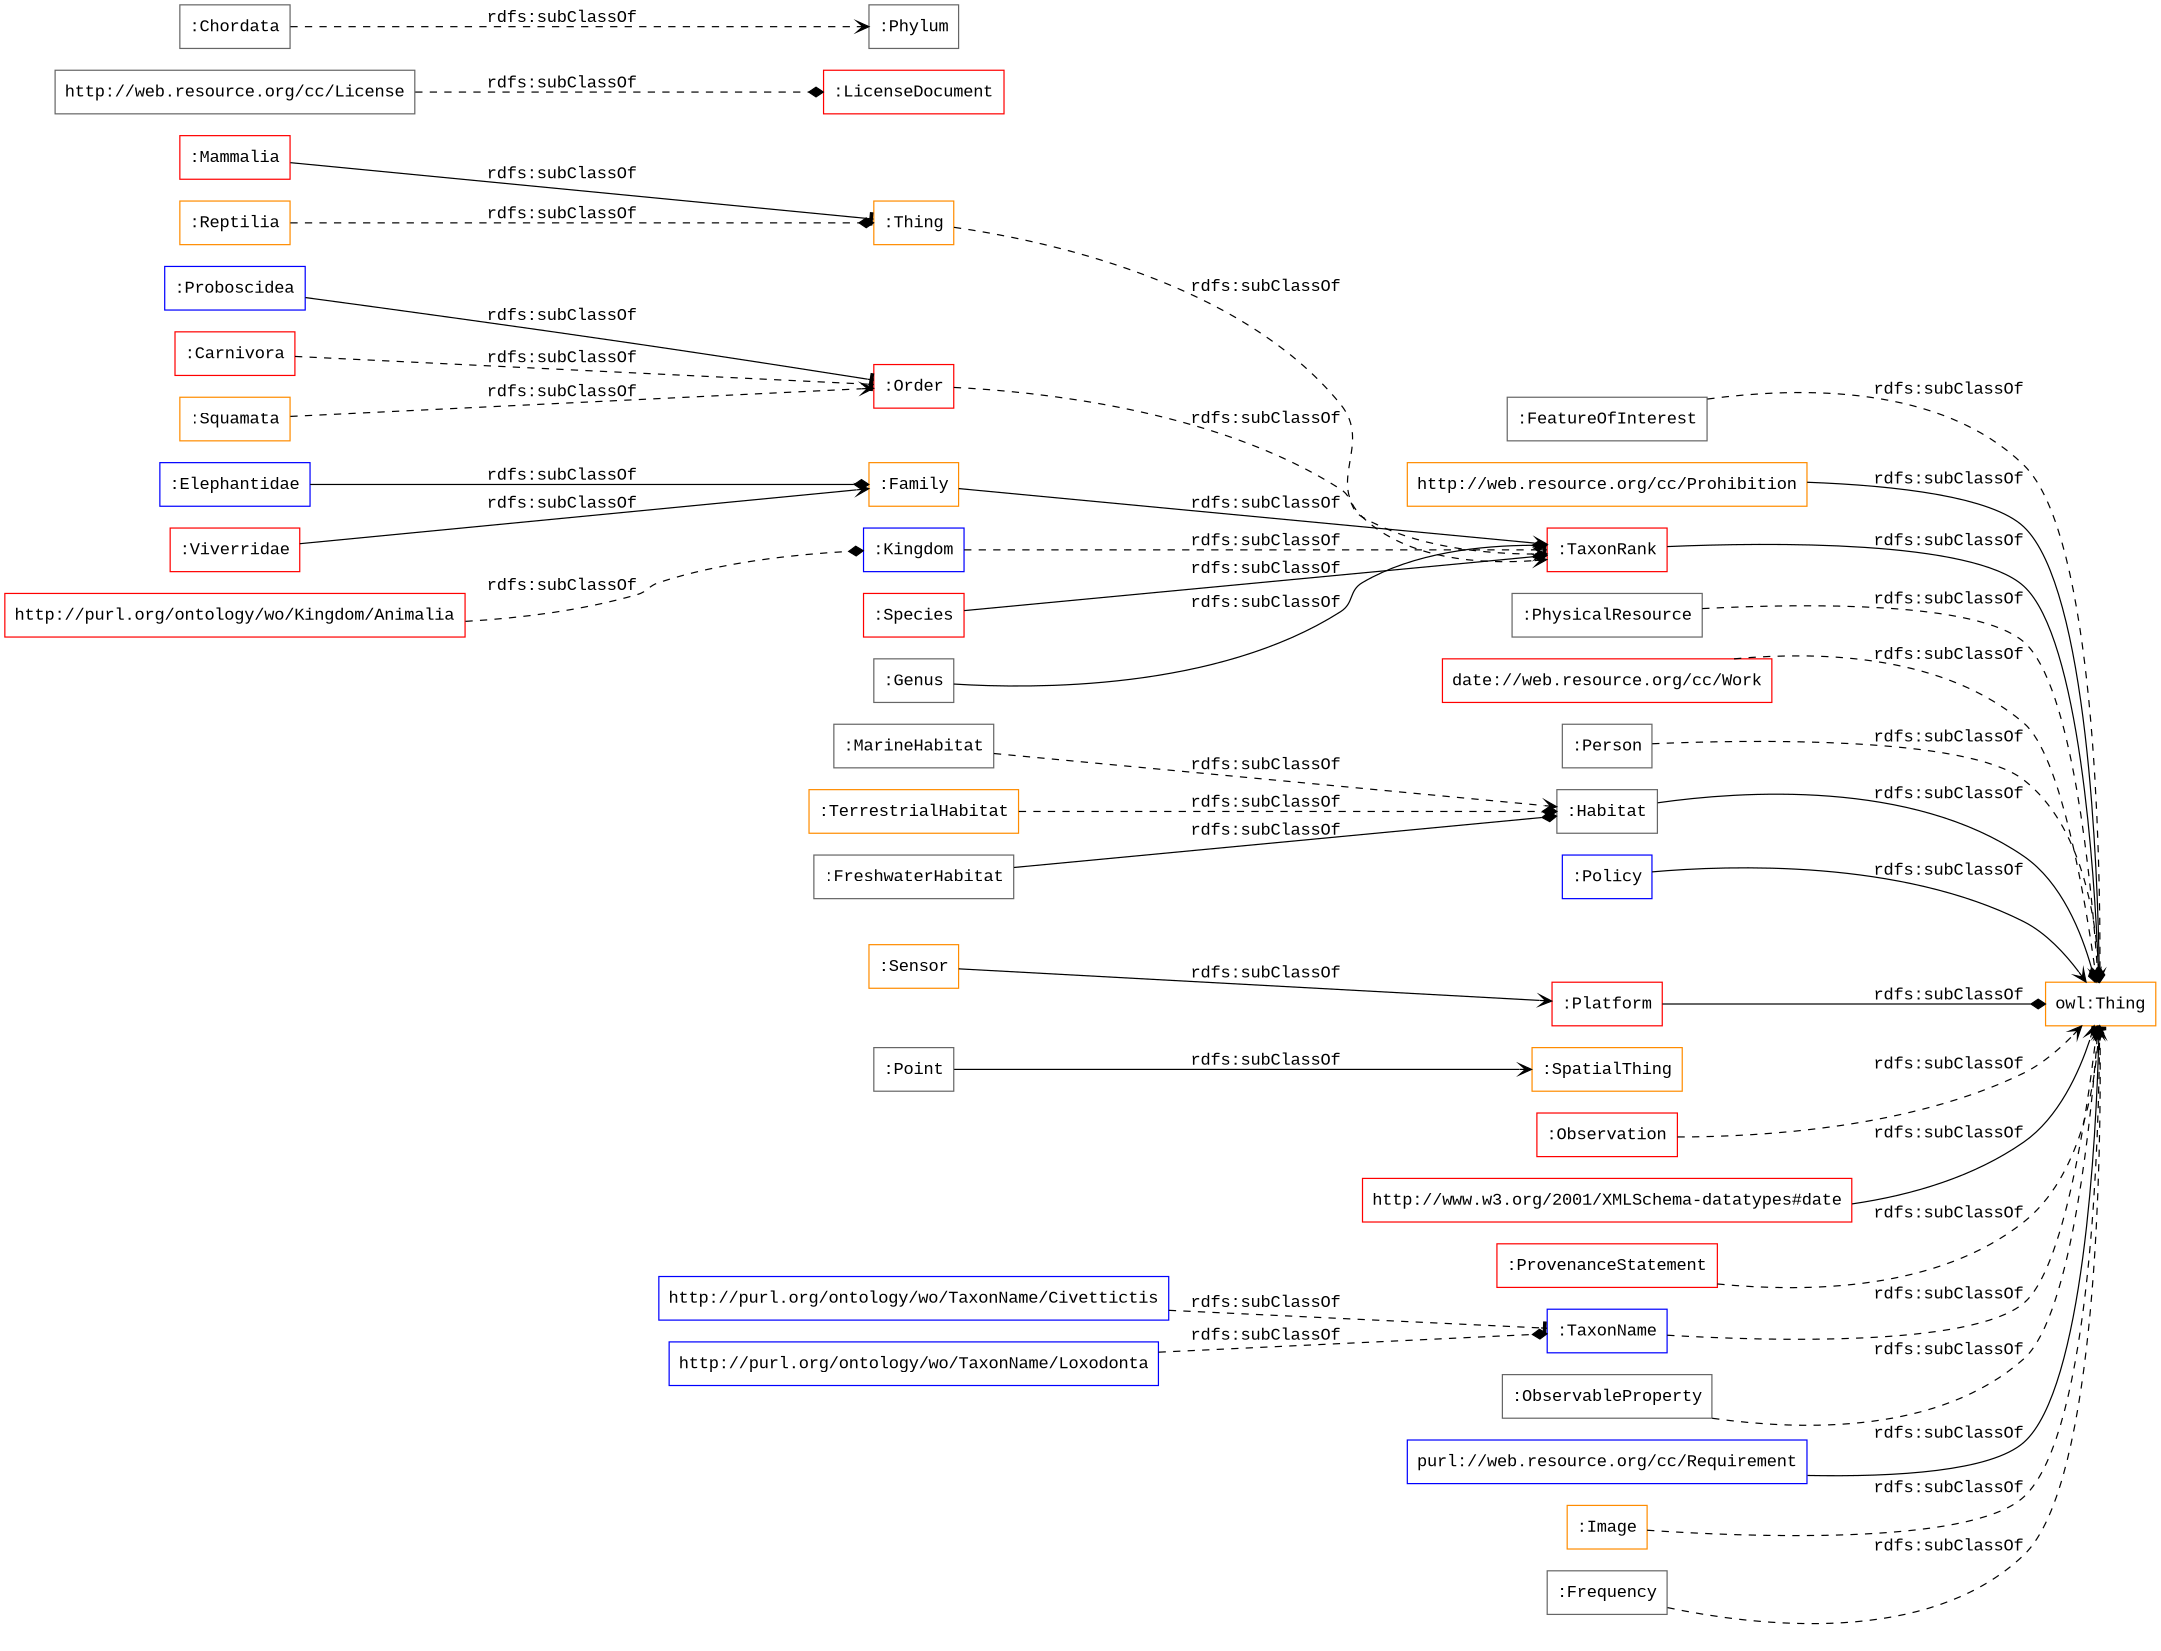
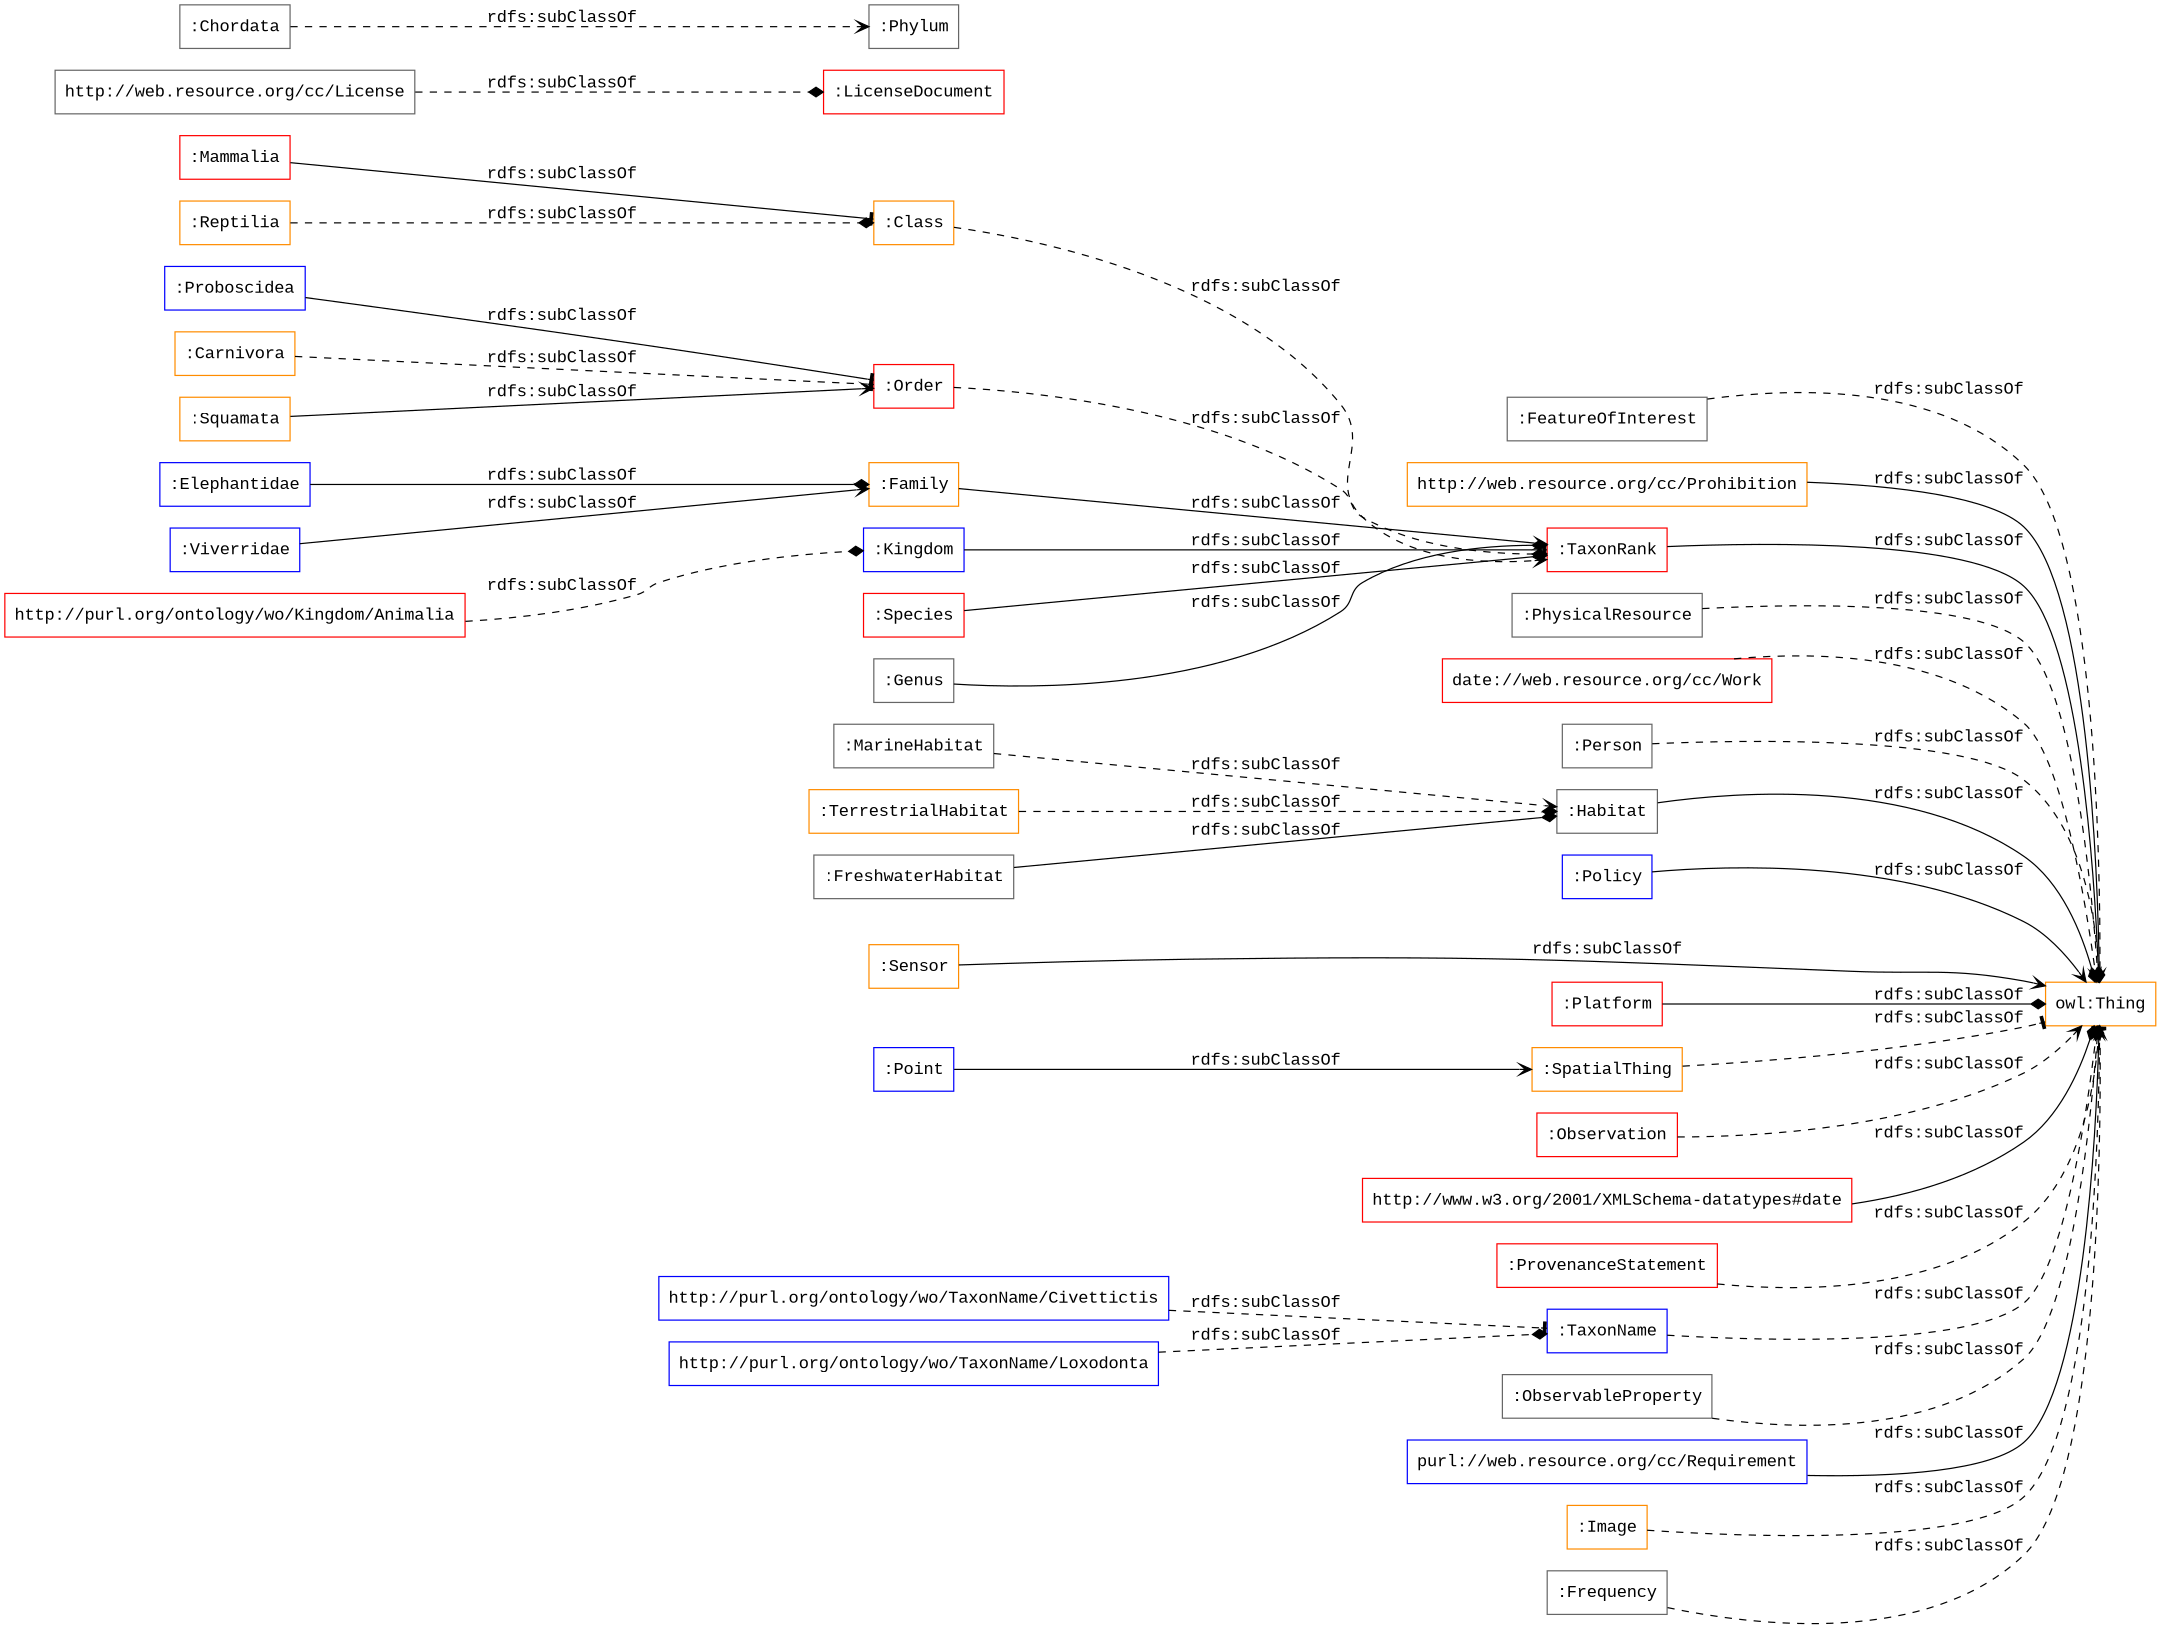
(914, 223) -> (914, 223)
(235, 354) -> (235, 354)
(576, 403) -> (576, 403)
(1256, 447) -> (1256, 447)
(235, 550) -> (235, 550)
(1252, 550) -> (1252, 550)
(1249, 985) -> (1497, 959)
none -> (1862, 1051)
(914, 1069) -> (914, 1069)
(1998, 1158) -> (1998, 1158)
